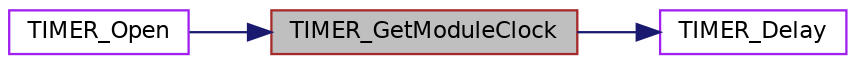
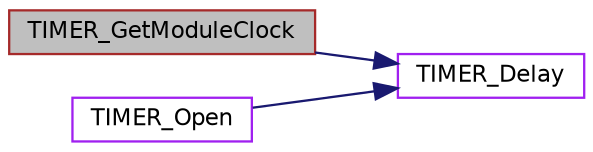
(218, 32) -> (314, 99)
